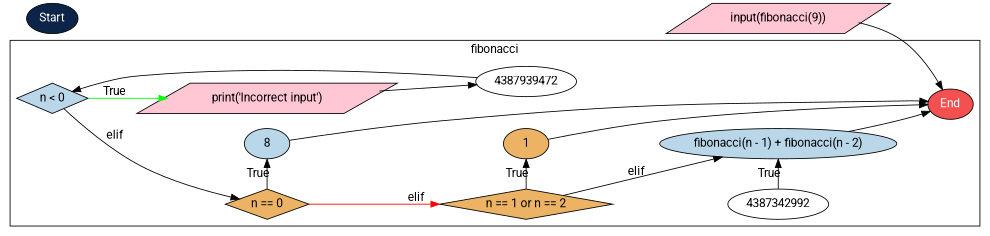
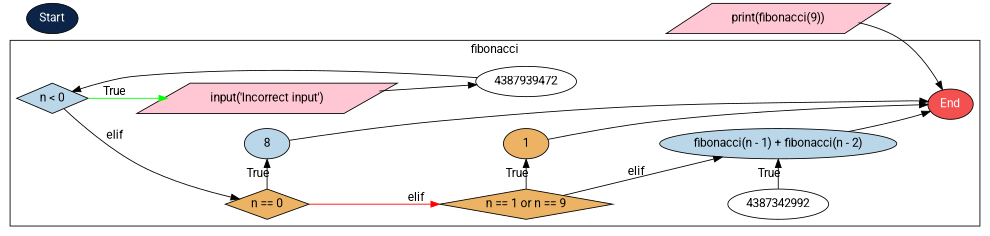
(778, 18) -> (778, 18)
(267, 98) -> (267, 98)
(526, 204) -> (526, 204)
